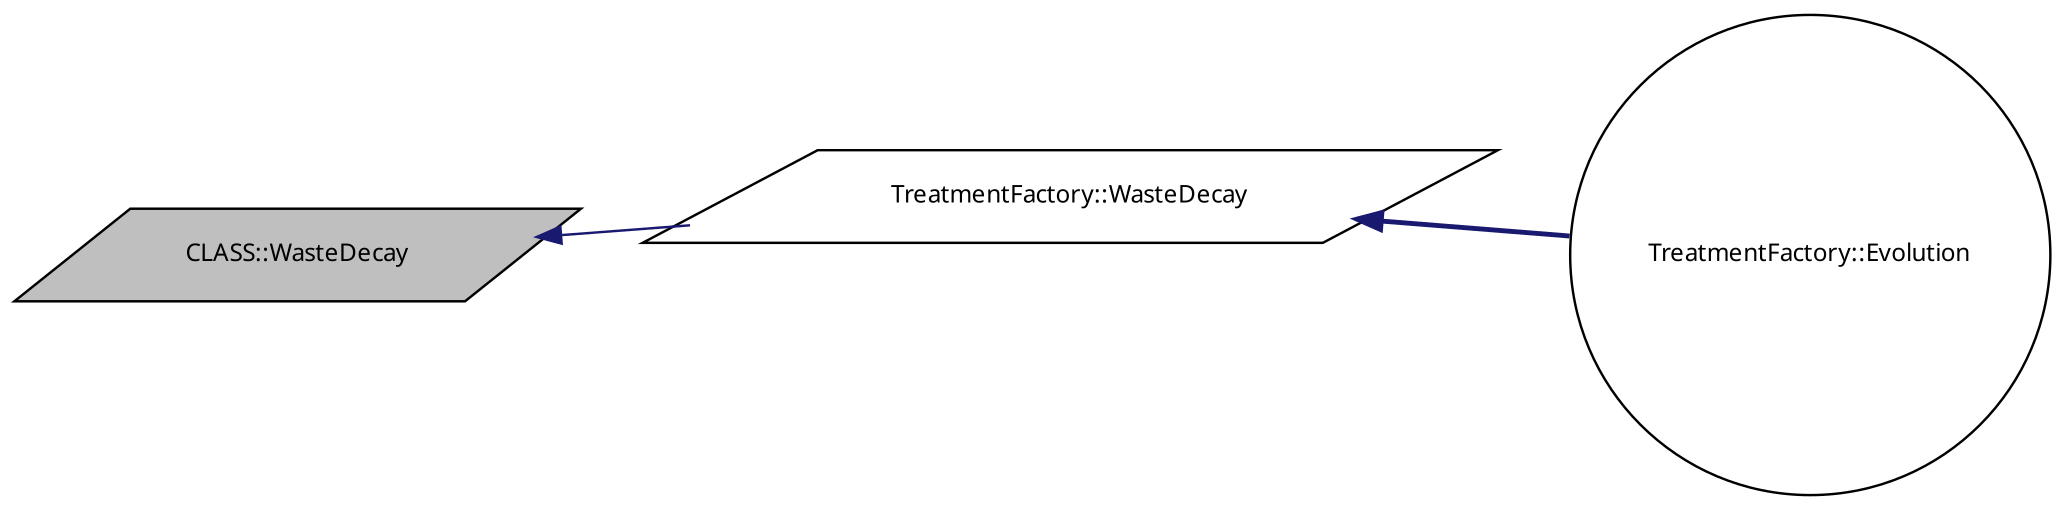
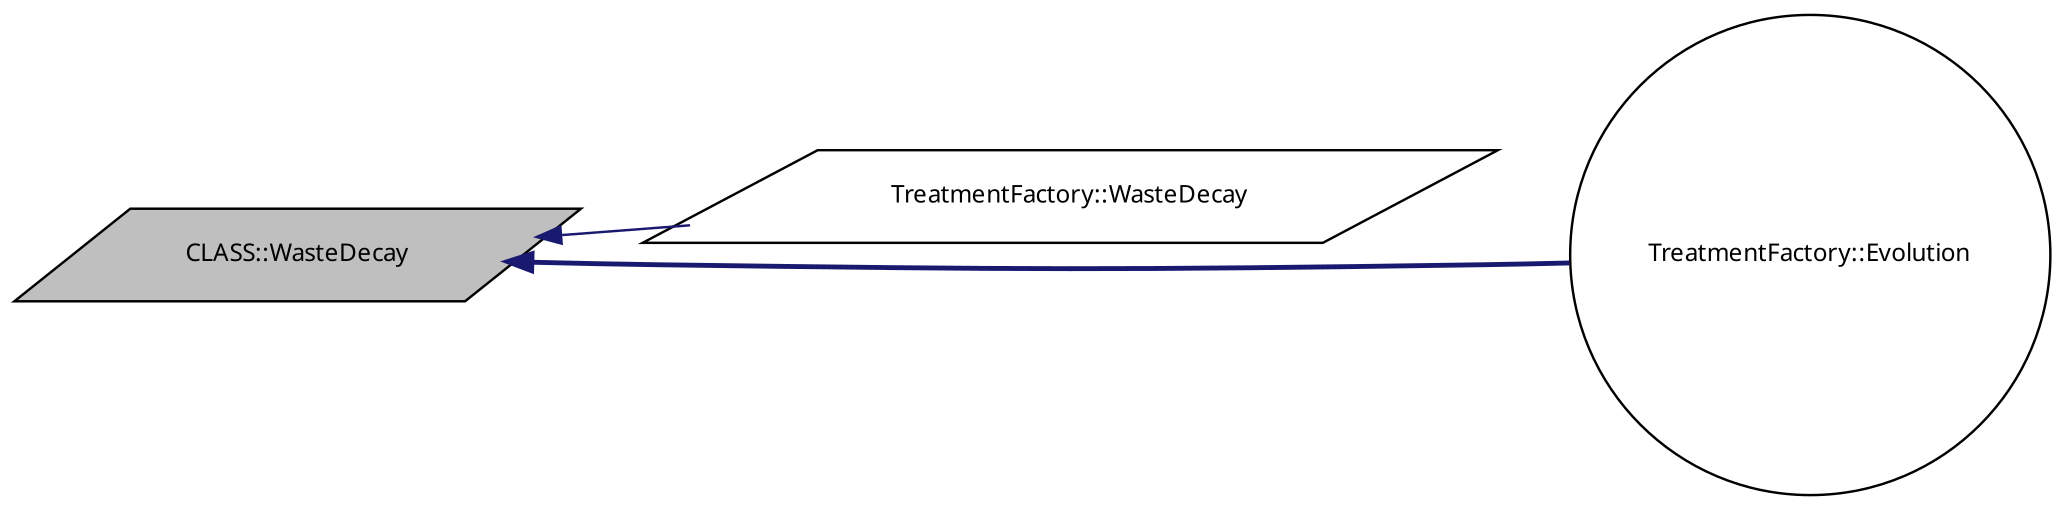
(1476, 229) -> (1051, 269)
